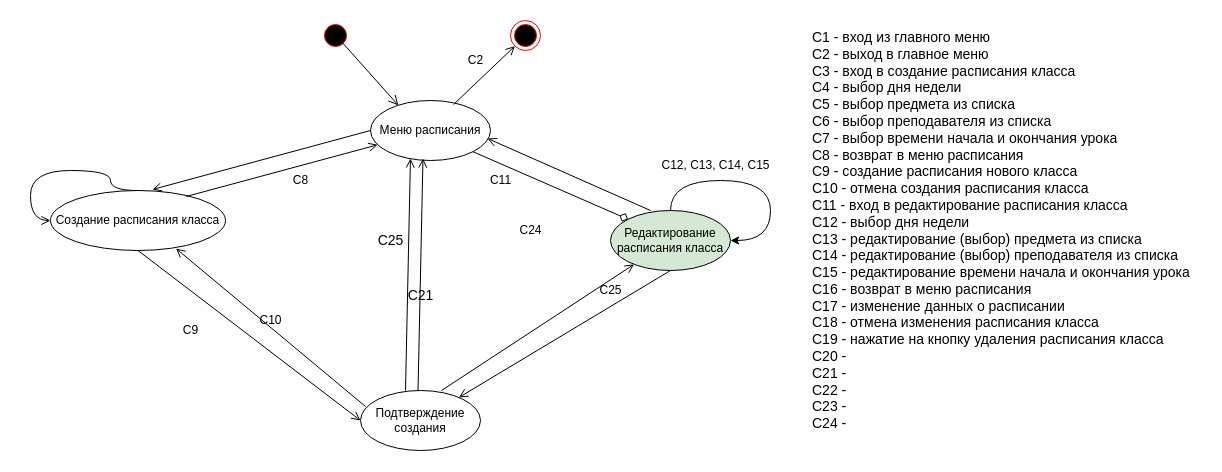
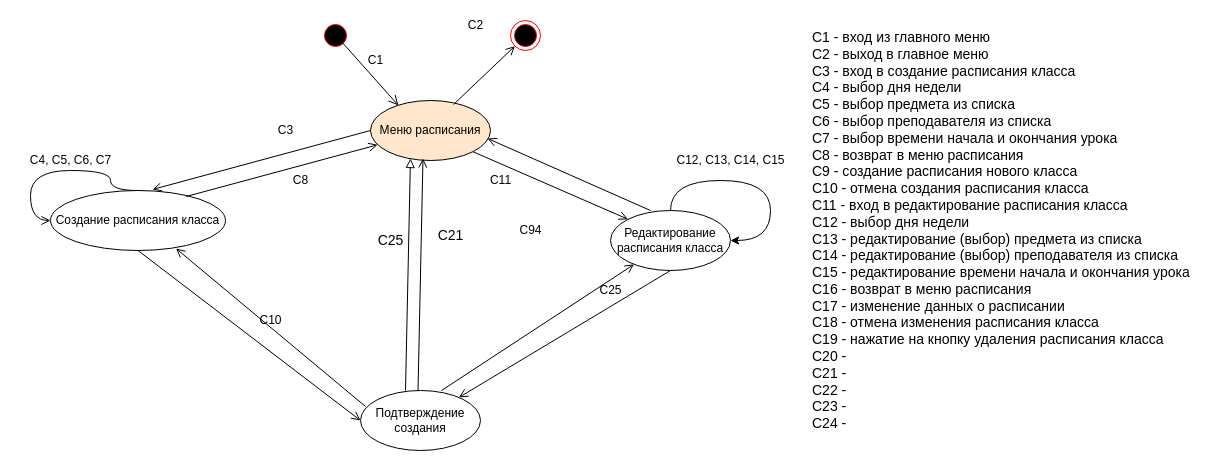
none -> (376, 61)
(476, 61) -> (476, 26)
none -> (286, 131)
(431, 131) -> (431, 131)
none -> (71, 161)
(410, 165) -> (410, 169)
(716, 166) -> (731, 161)
(619, 215) -> (621, 216)
(531, 231) -> (531, 231)
(671, 241) -> (671, 241)
(421, 296) -> (451, 236)
(191, 331) -> none
